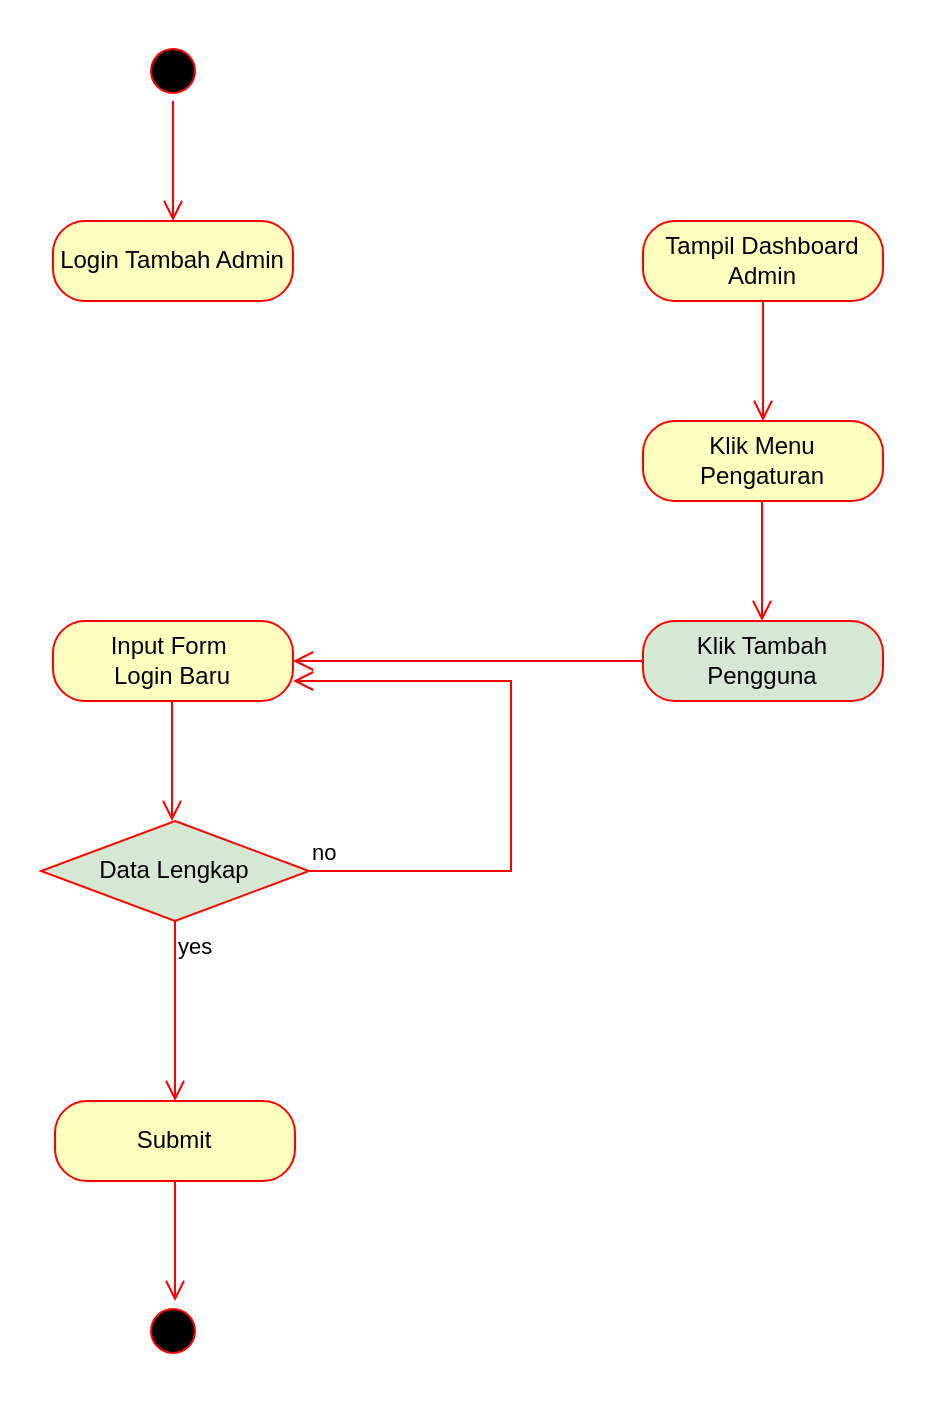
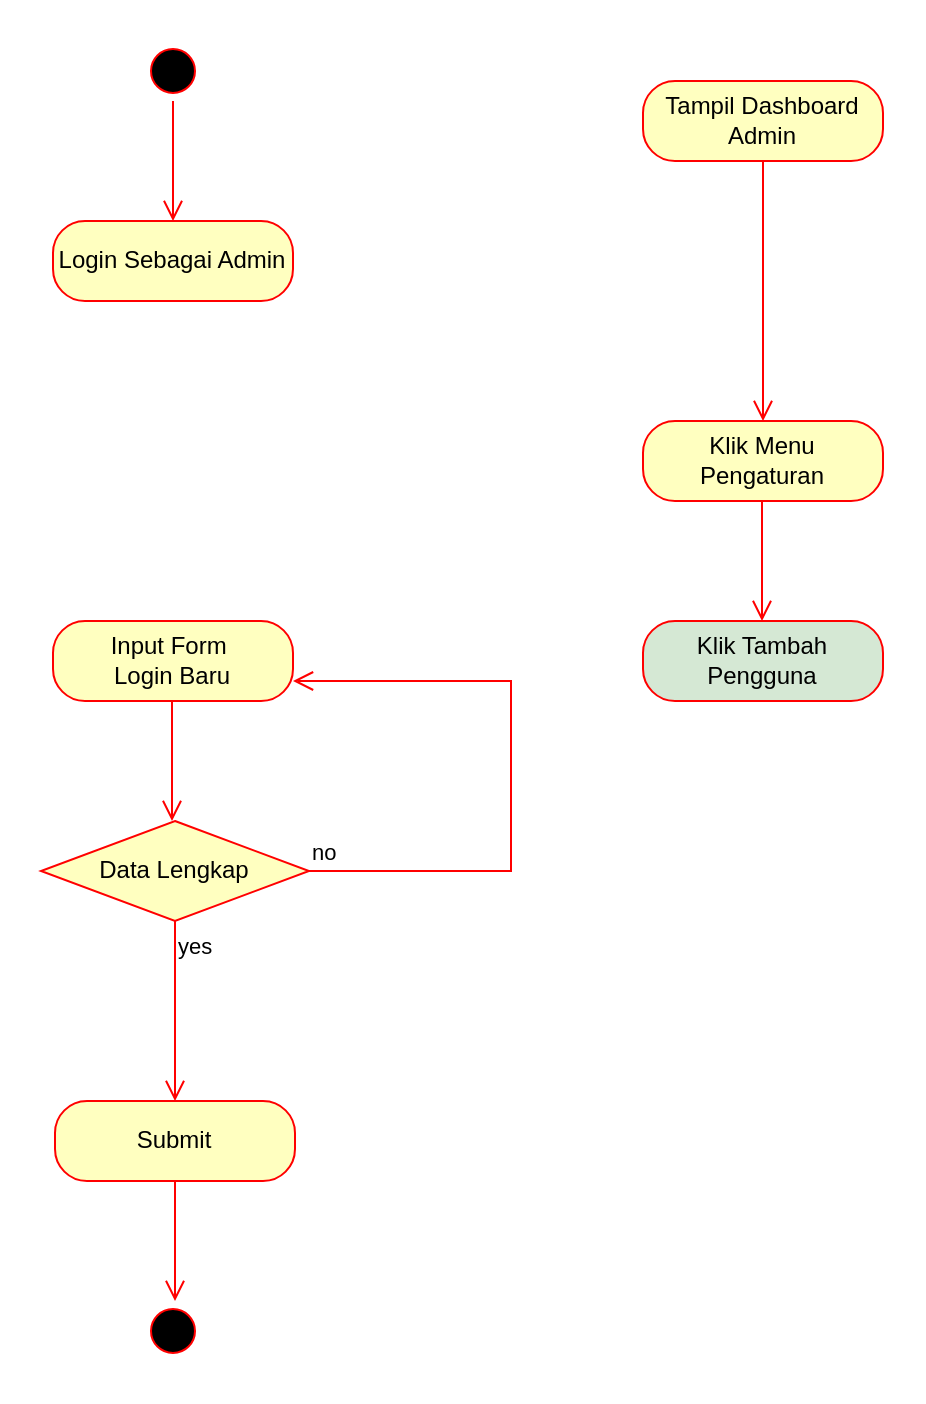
(173, 261) -> (173, 261)
(763, 261) -> (763, 121)
(471, 661) -> none
(175, 871) -> (175, 871)
